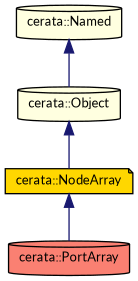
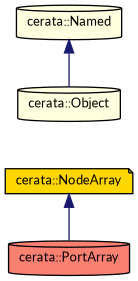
(69, 152) -> none
